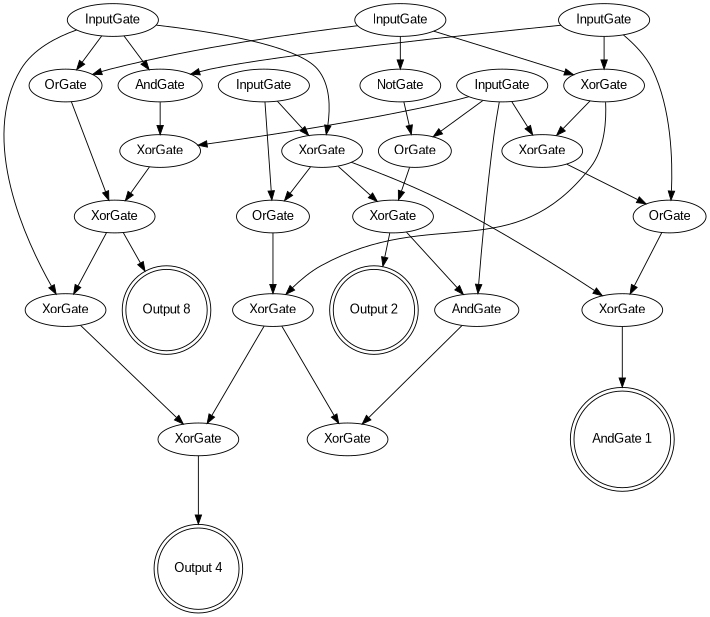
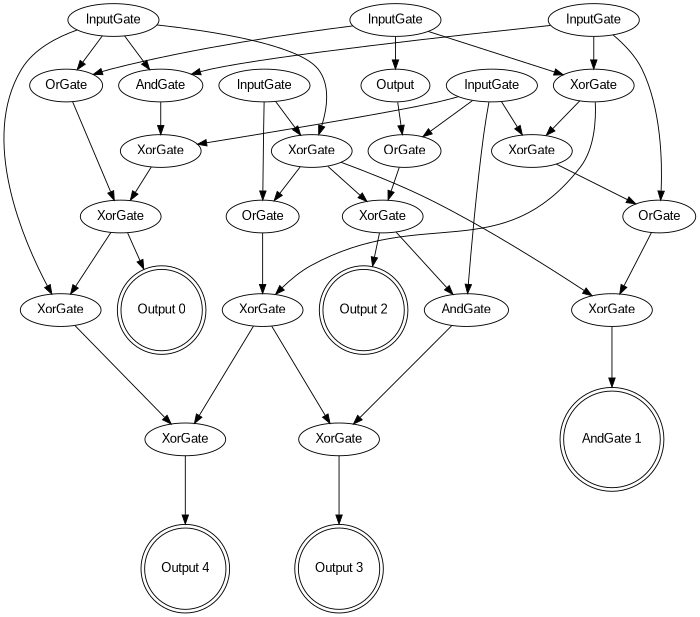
(400, 86) -> (395, 86)
(167, 310) -> (162, 310)
none -> (339, 569)
